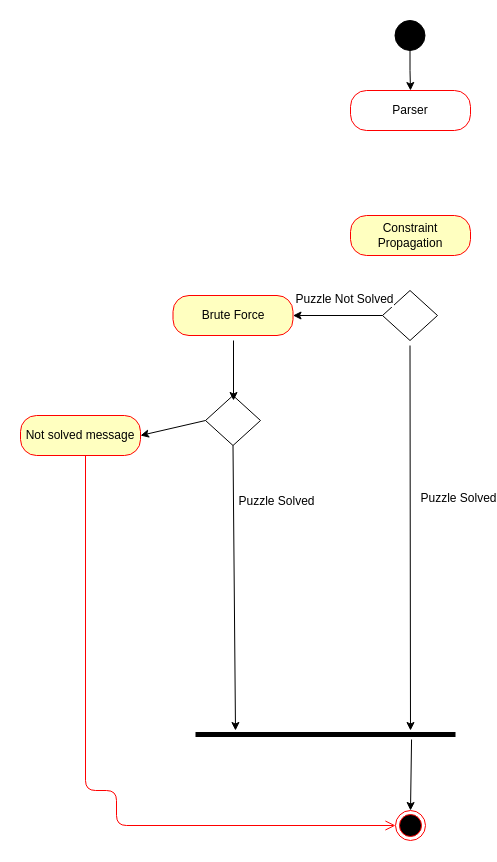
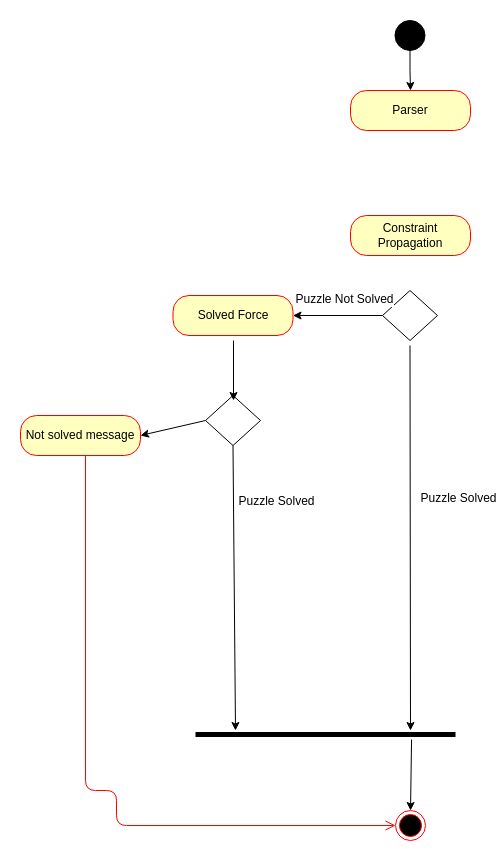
(411, 111) -> (411, 111)
(234, 316) -> (234, 316)
